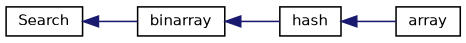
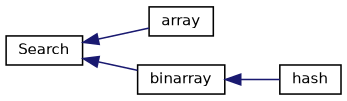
(376, 21) -> (124, 34)
